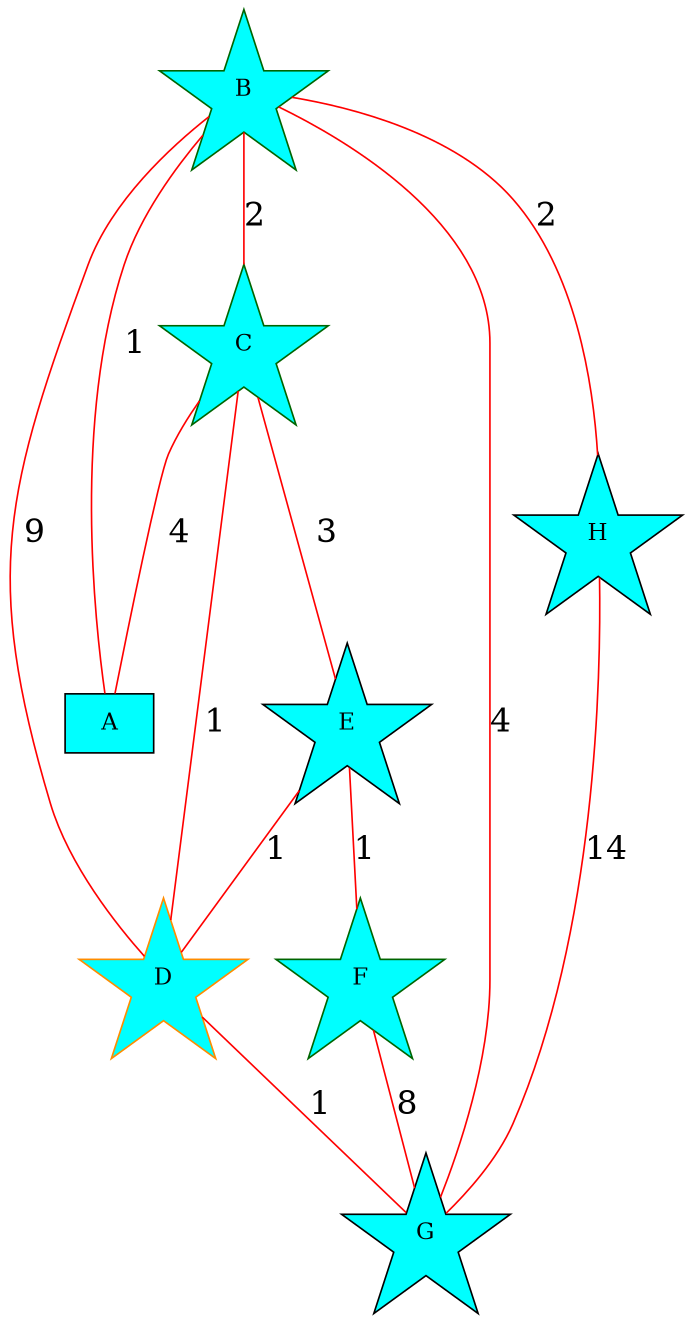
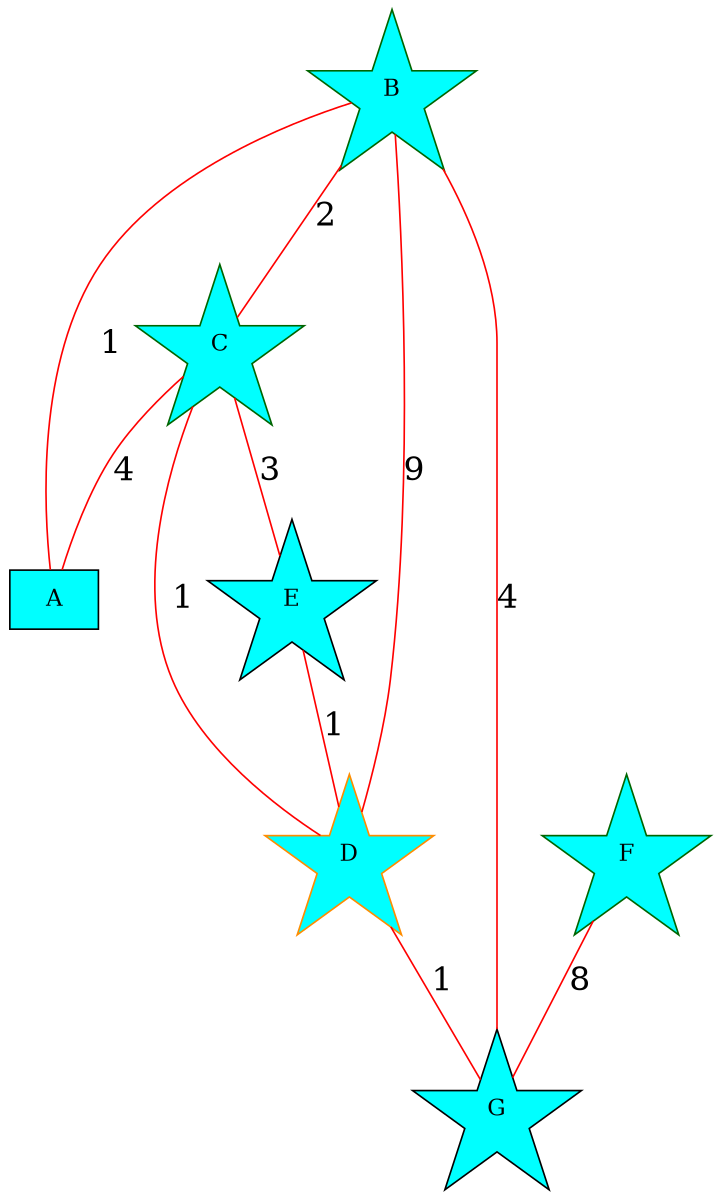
(598, 534) -> none
(353, 838) -> none
